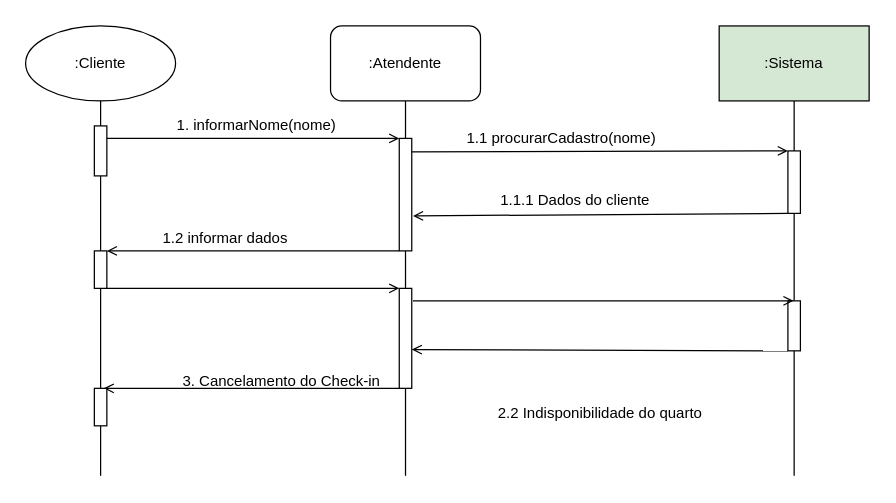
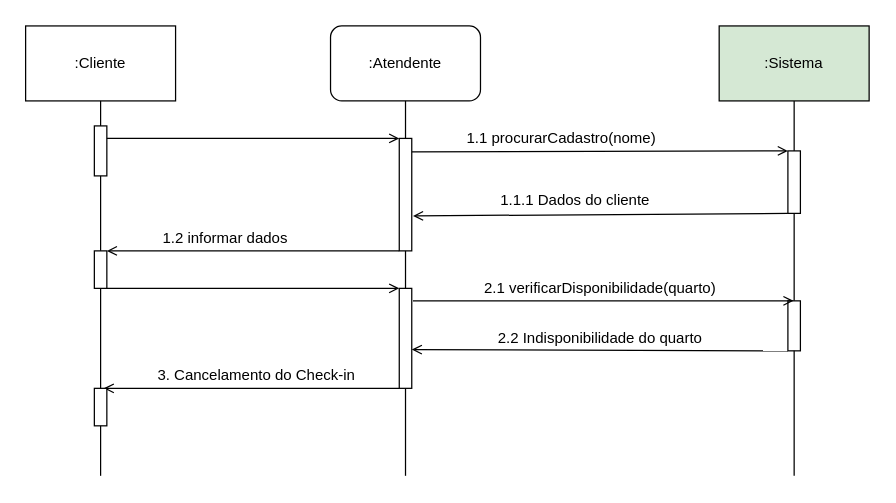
(101, 63) -> (101, 63)
(257, 126) -> none
none -> (601, 288)
(282, 382) -> (257, 376)
(601, 413) -> (601, 338)
